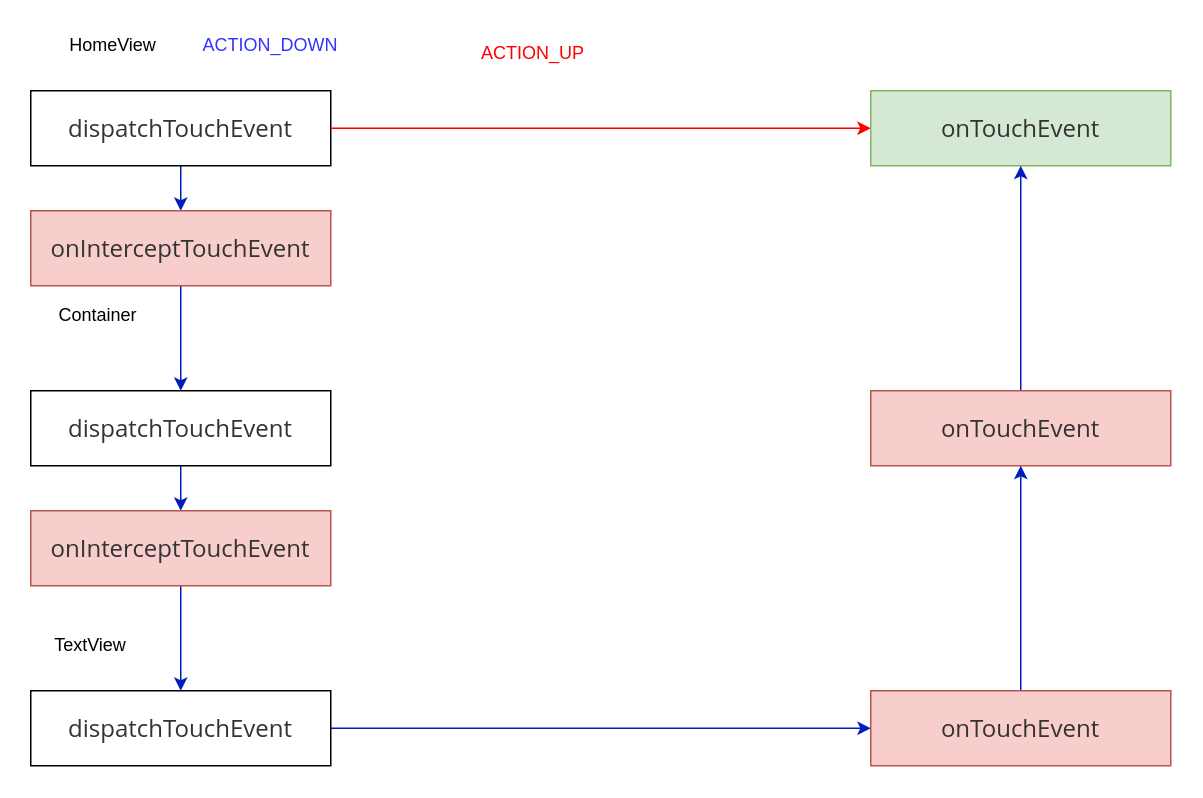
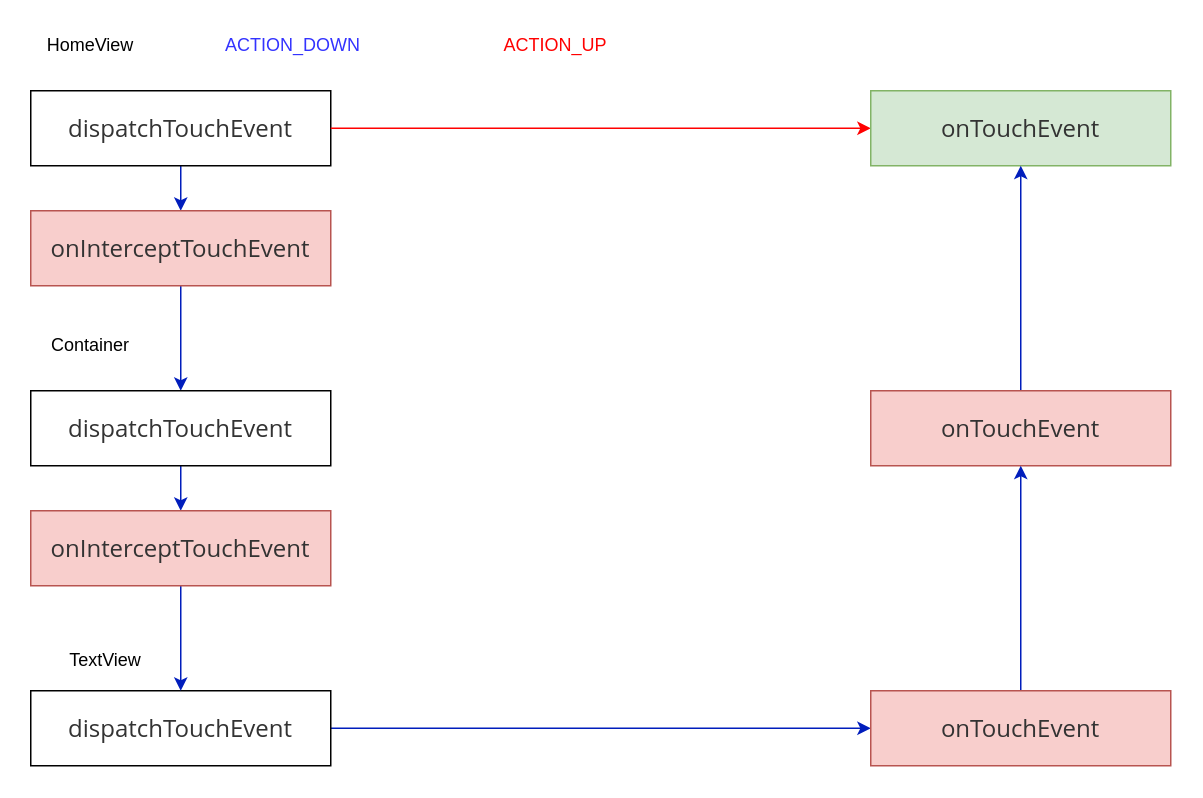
(113, 46) -> (91, 46)
(271, 46) -> (293, 46)
(533, 53) -> (556, 46)
(98, 316) -> (91, 346)
(91, 646) -> (106, 661)
